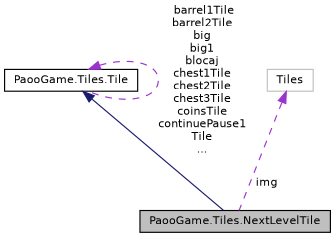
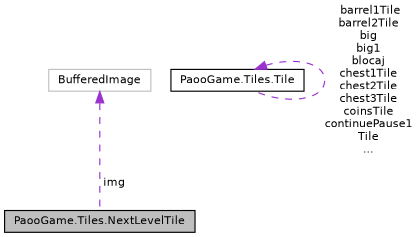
(290, 80) -> (100, 80)
(158, 155) -> none
